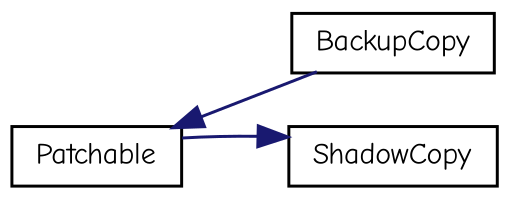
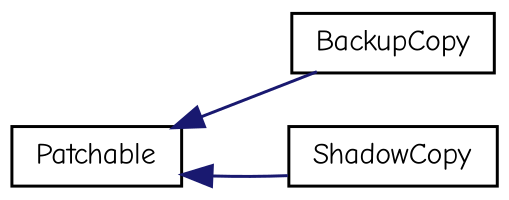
(220, 137) -> (250, 176)
